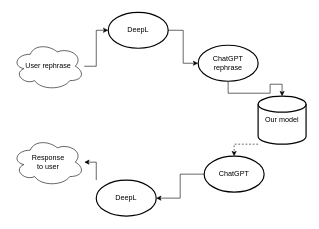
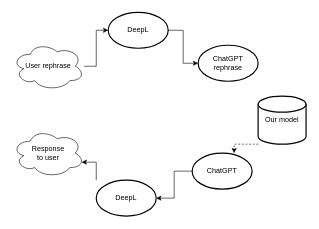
(279, 84) -> none
(48, 162) -> (48, 153)
(234, 174) -> (222, 171)
